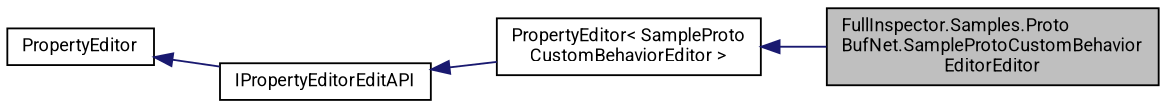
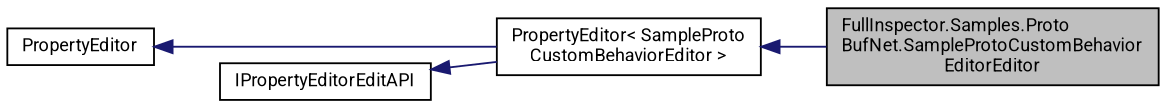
(196, 63) -> (335, 47)
